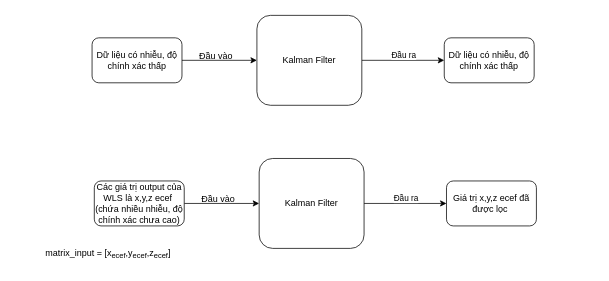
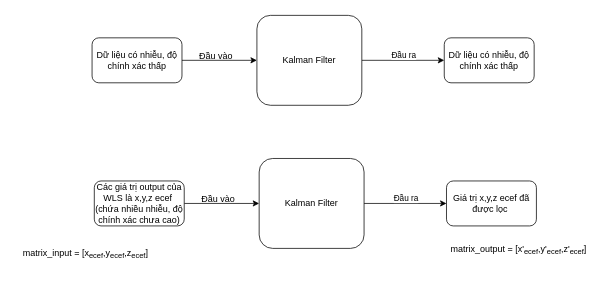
none -> (518, 250)
(107, 254) -> (85, 254)
